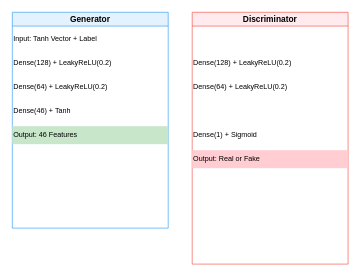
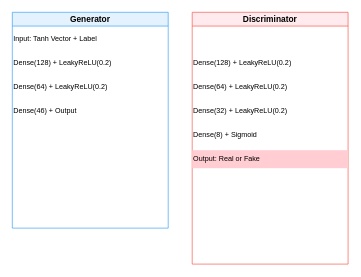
(44, 111) -> (48, 111)
none -> (270, 111)
(90, 135) -> none
(226, 135) -> (226, 135)
